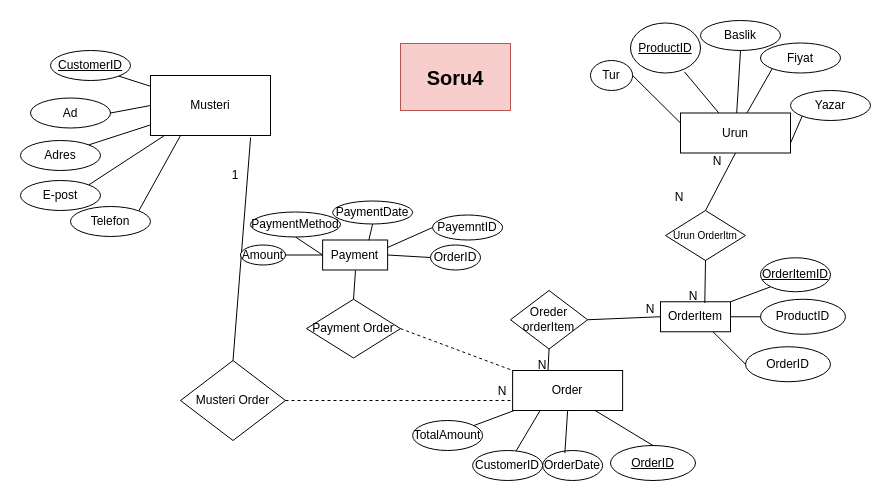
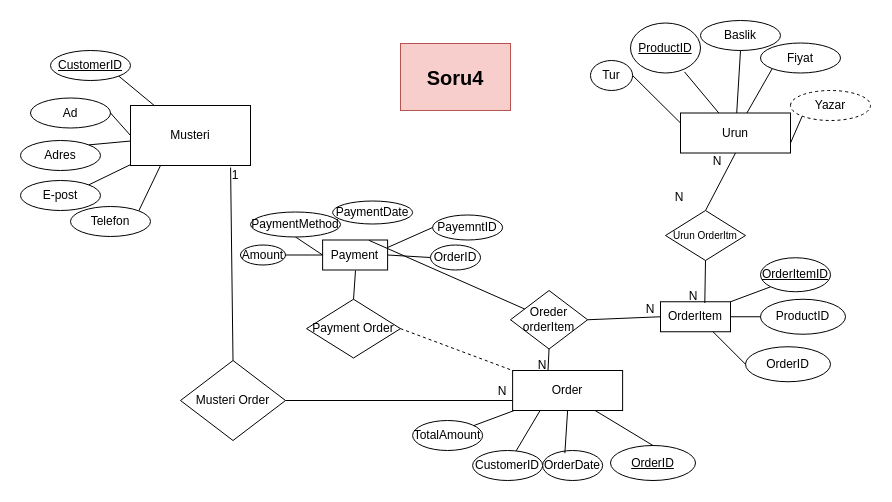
(211, 106) -> (191, 136)
(831, 106) -> (831, 106)
(371, 232) -> (447, 275)
(399, 401) -> (399, 401)
